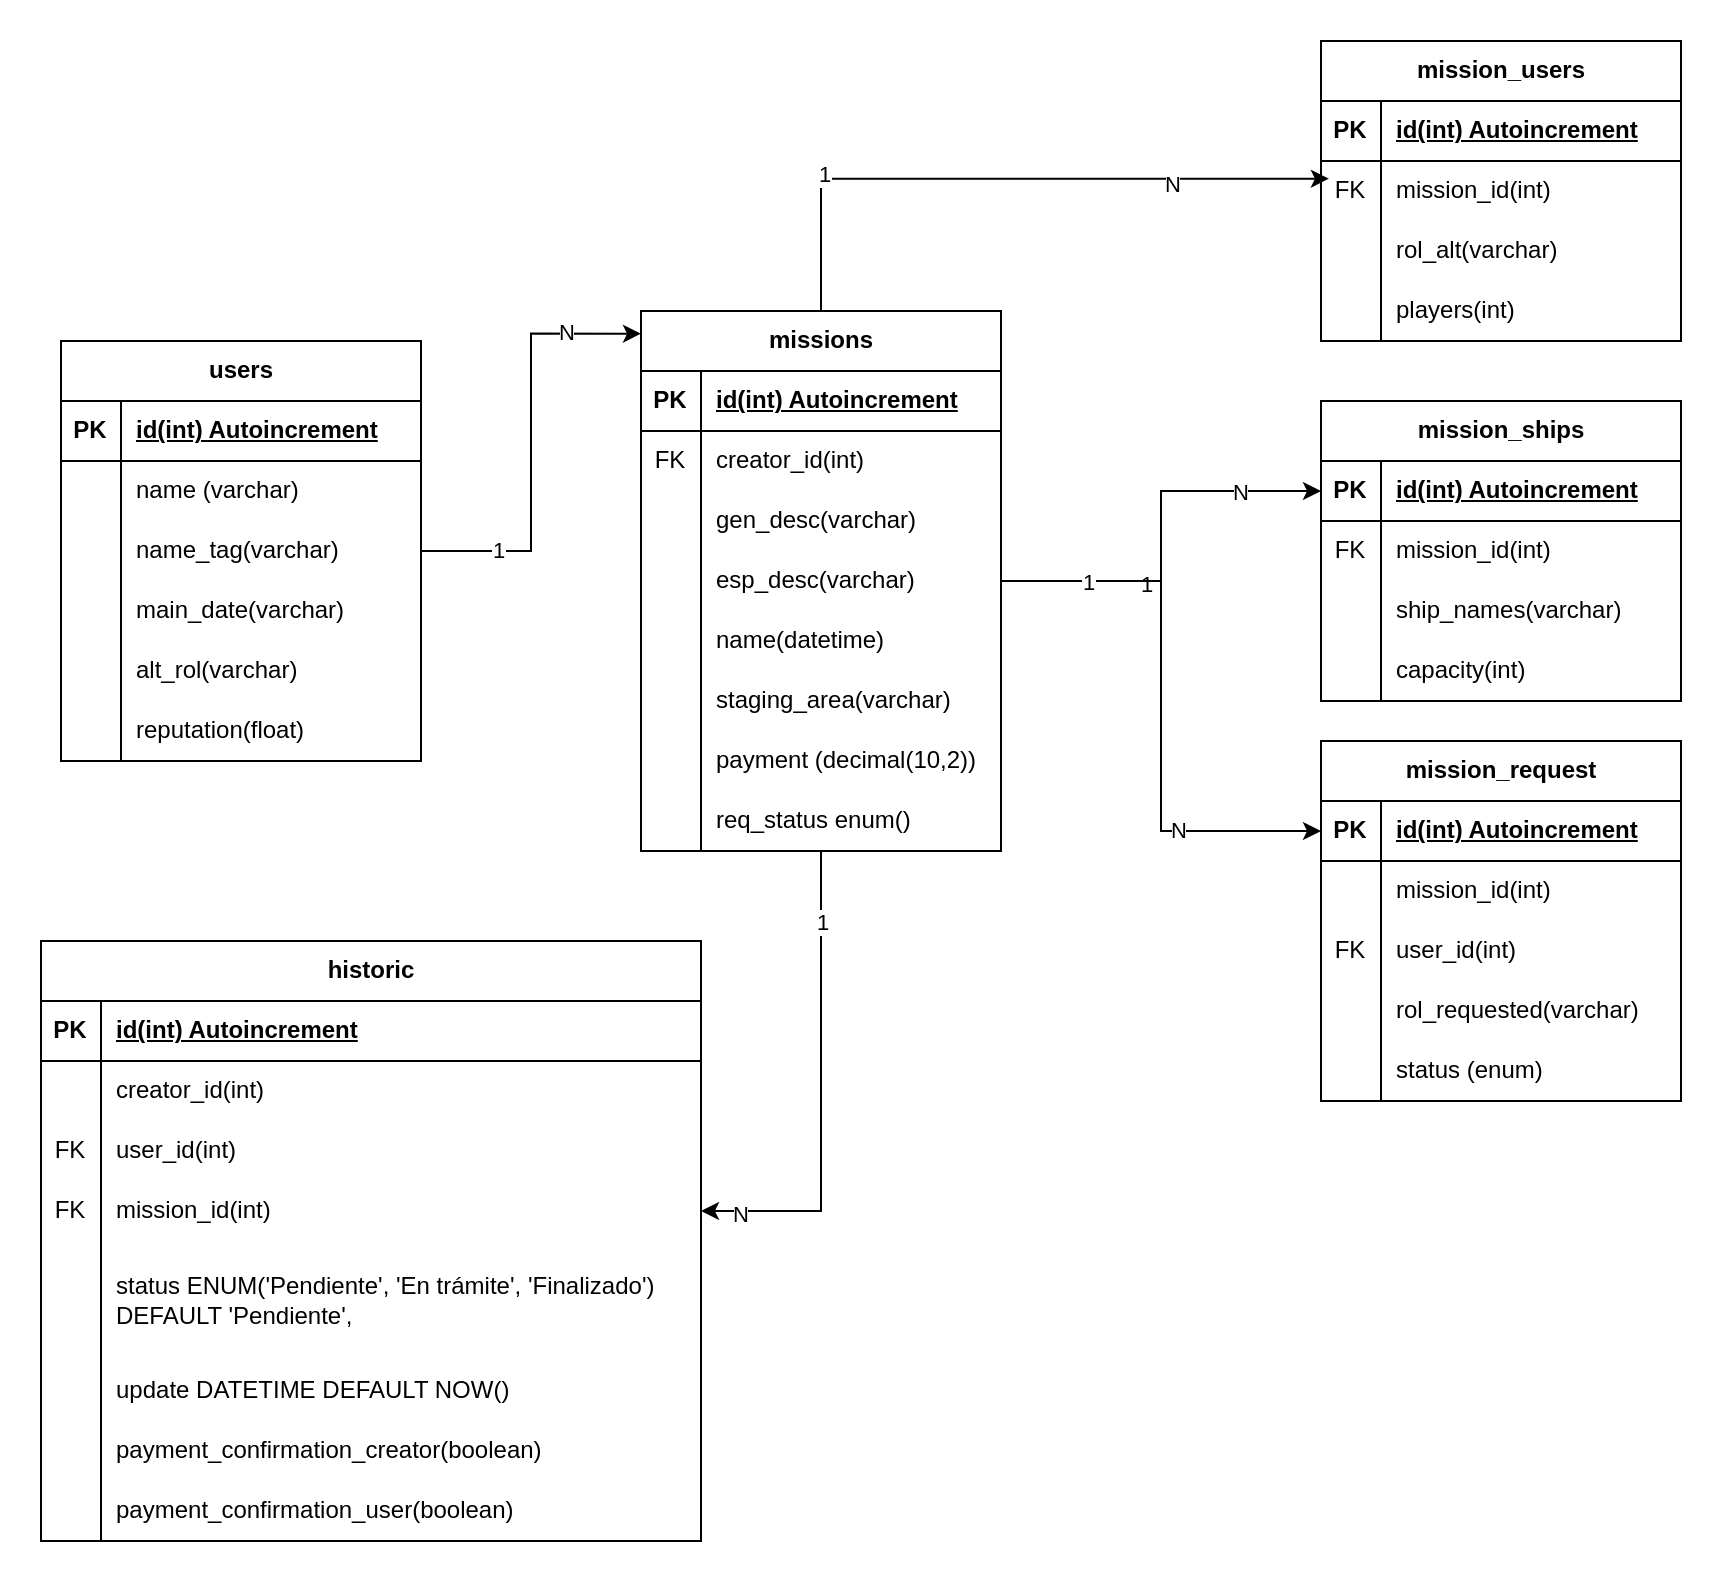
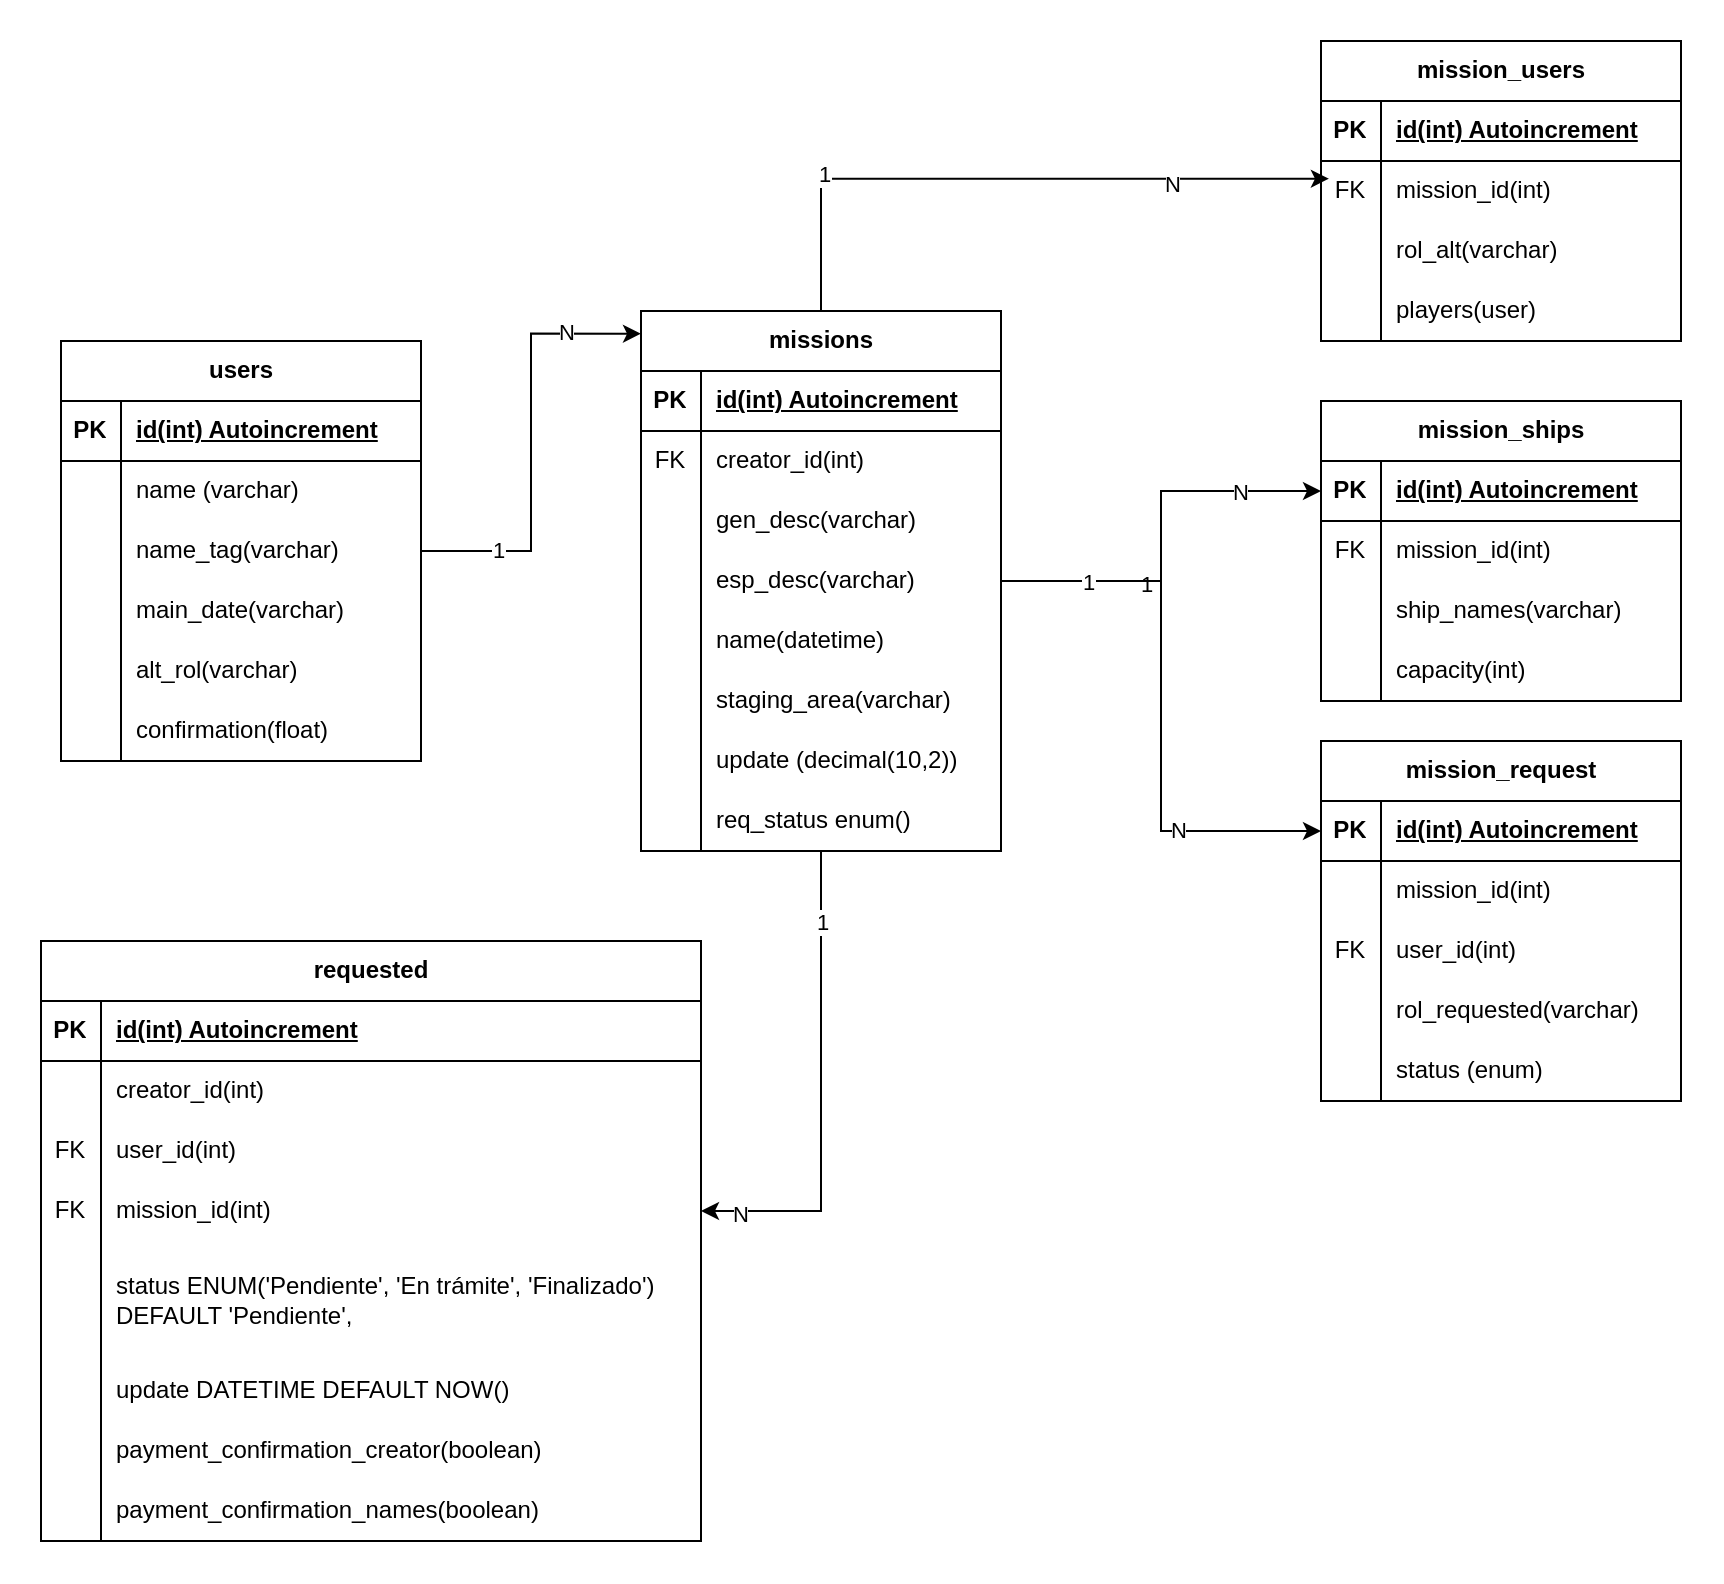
(1471, 311) -> (1481, 311)
(245, 731) -> (255, 731)
(859, 761) -> (852, 761)
(372, 971) -> (372, 971)
(336, 1511) -> (343, 1511)
